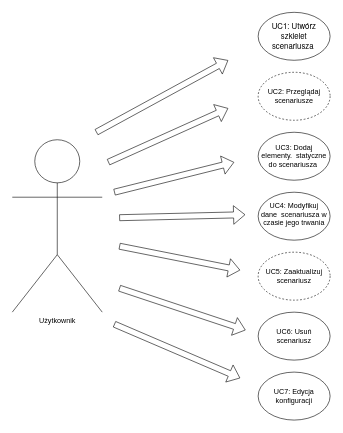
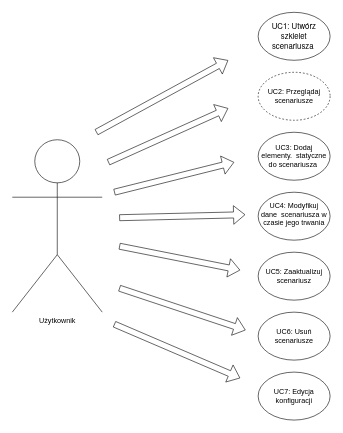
(294, 276) -> (294, 276)
(294, 336) -> (294, 336)
